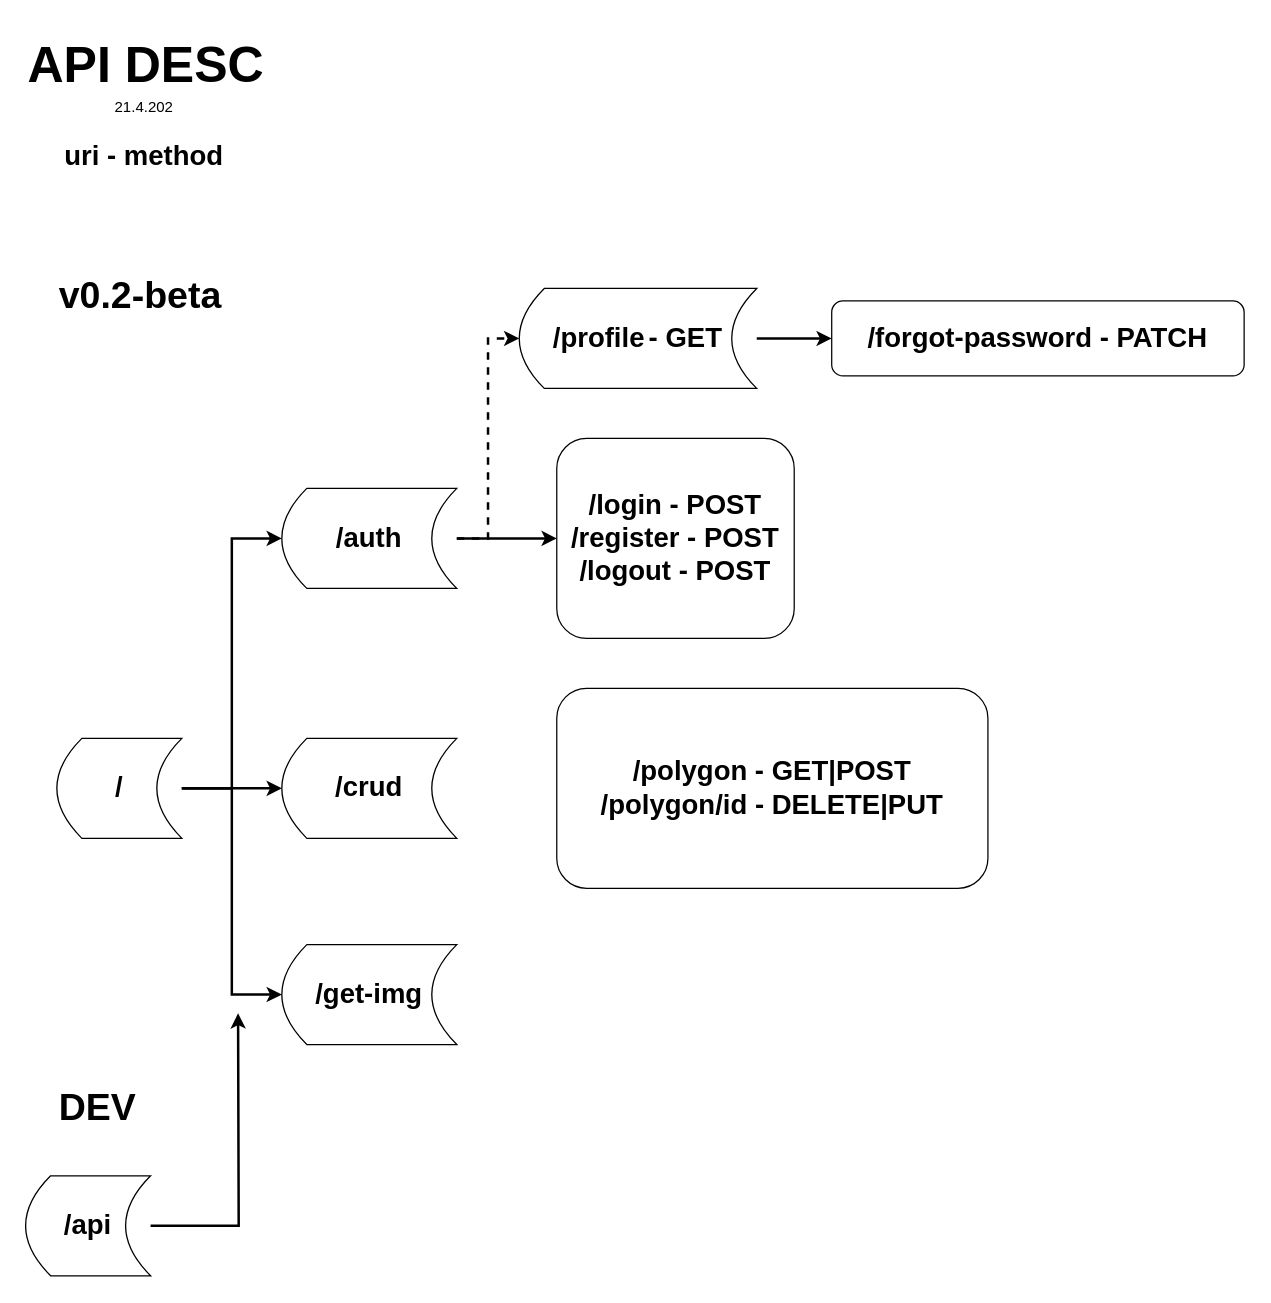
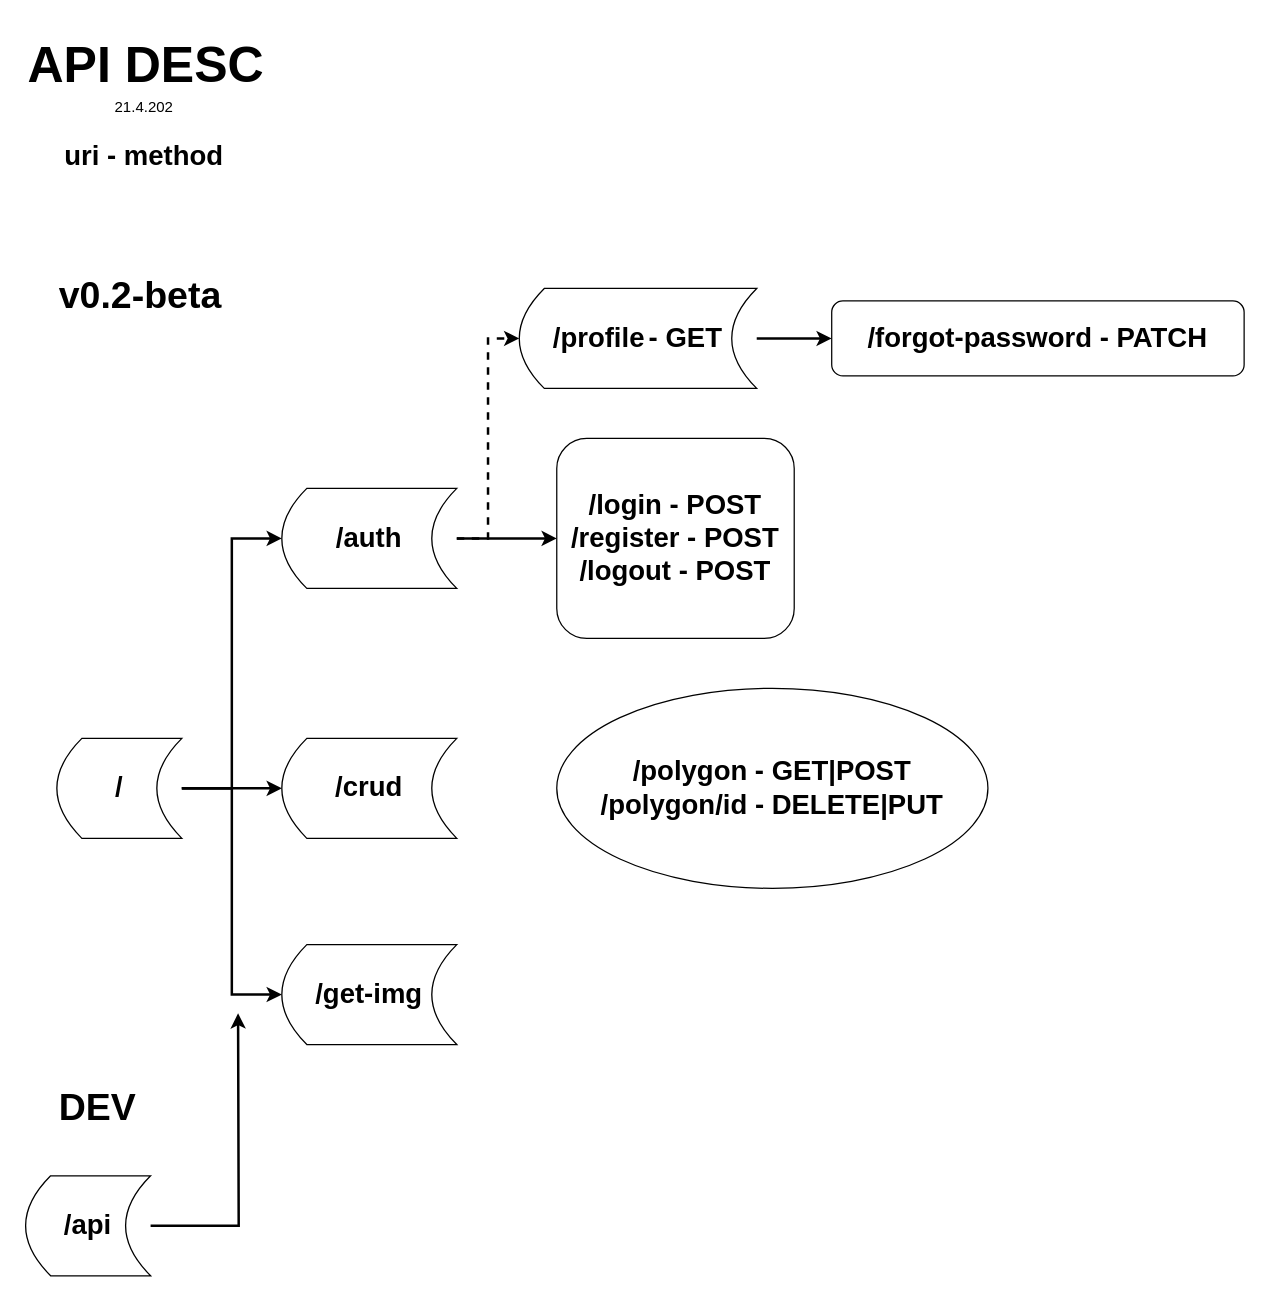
(773, 788) -> (773, 788)
